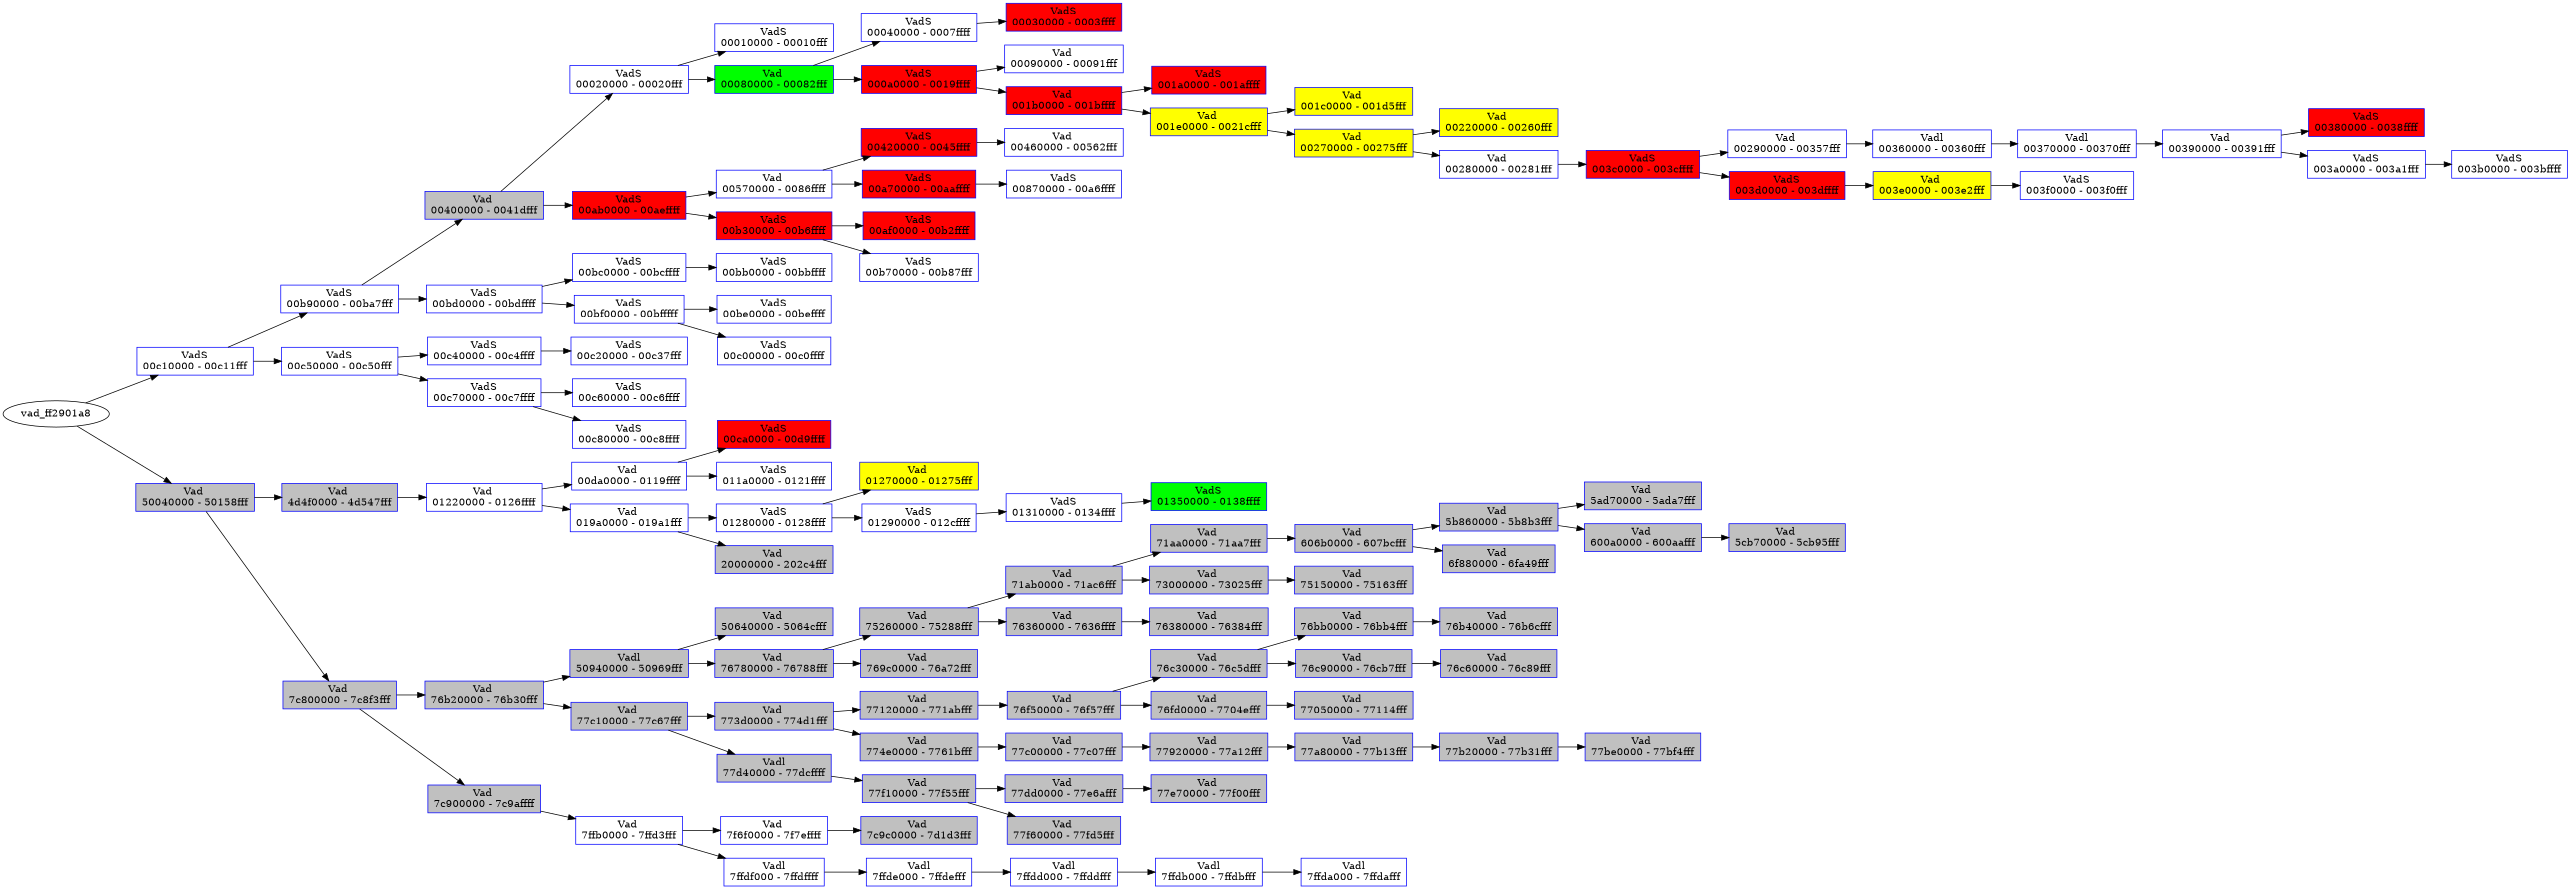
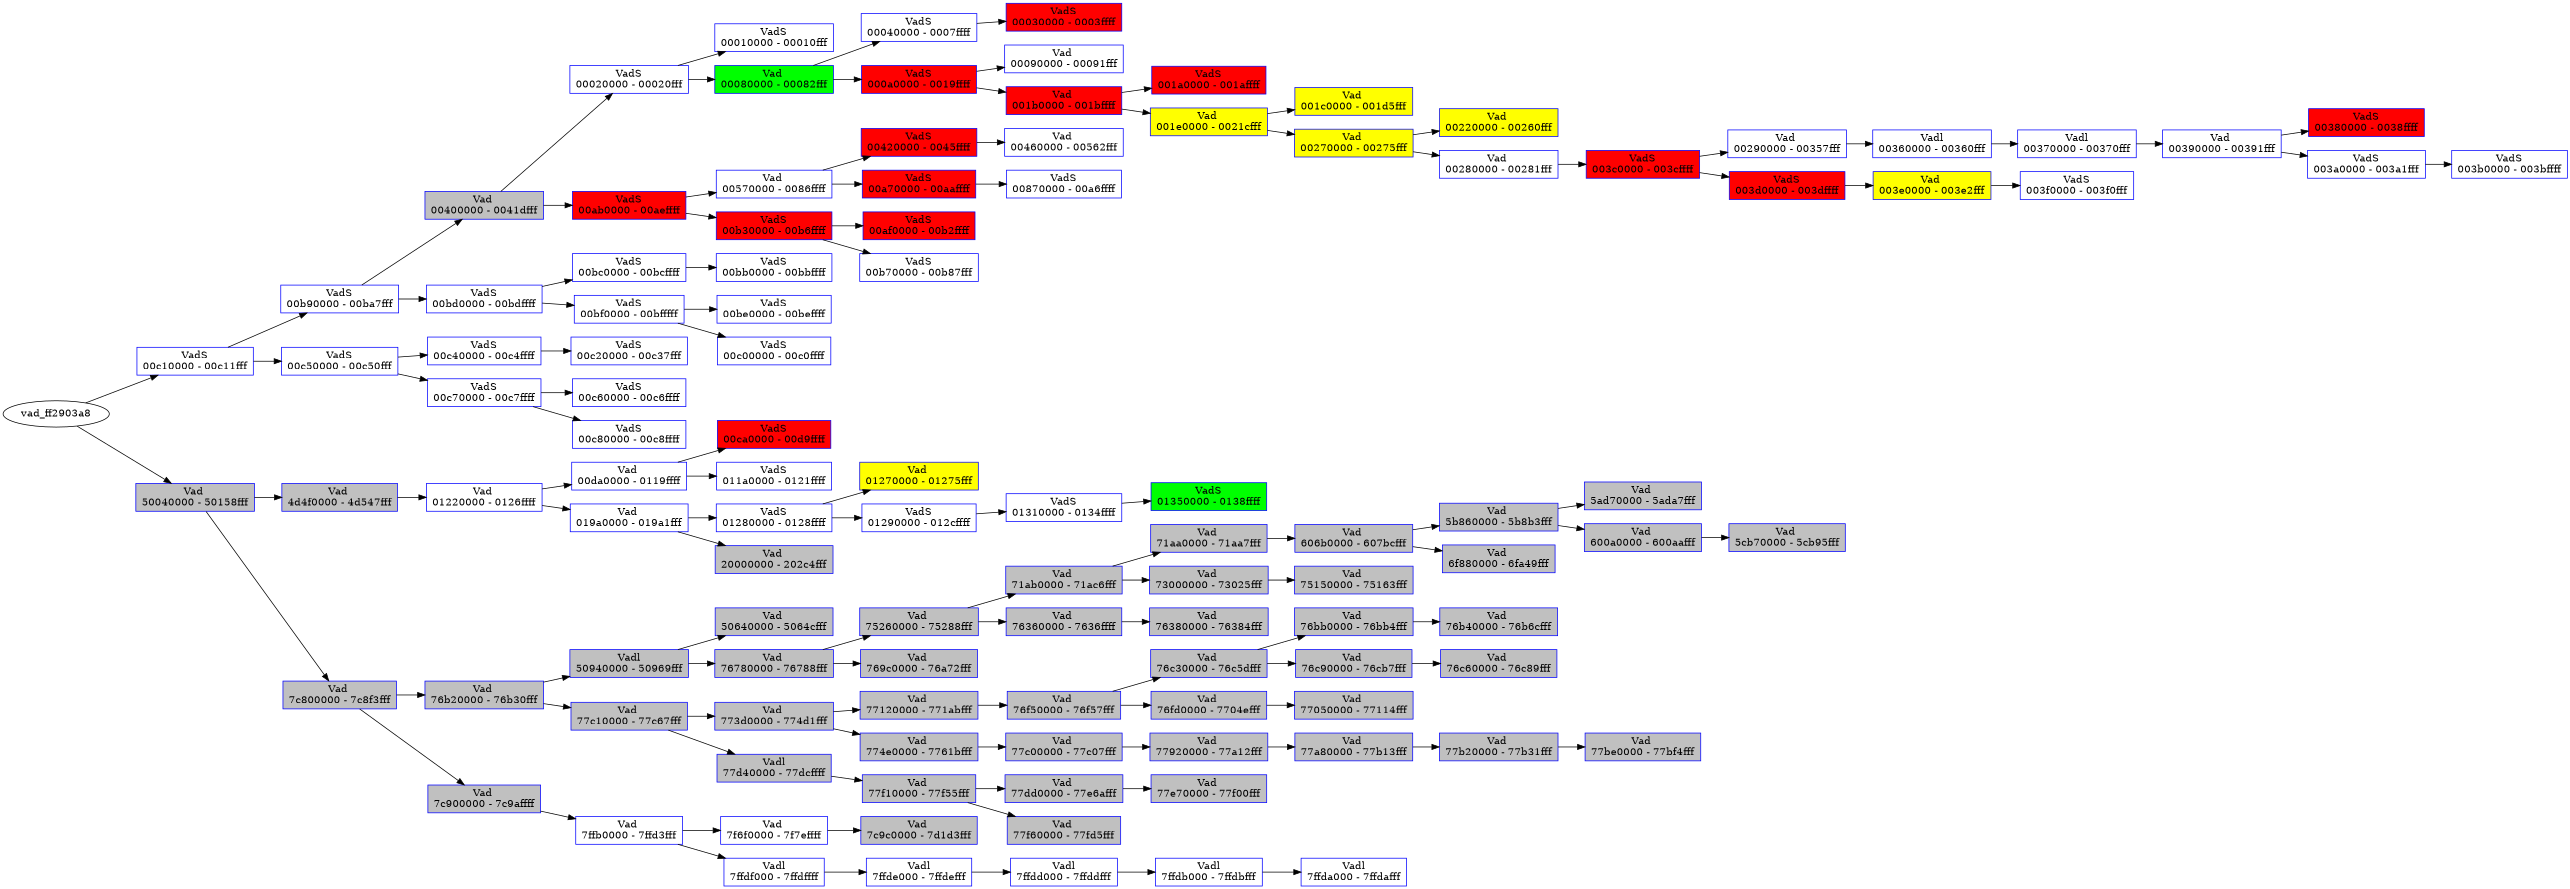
(56, 414) -> (56, 414)
